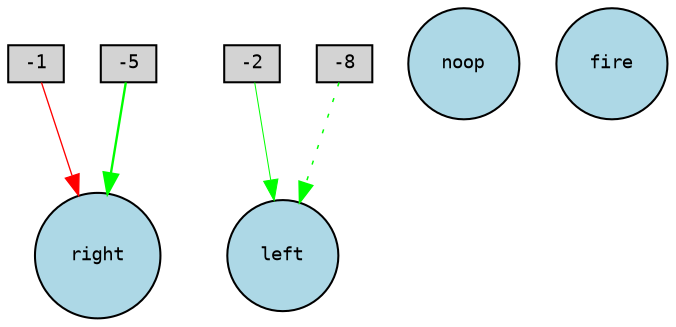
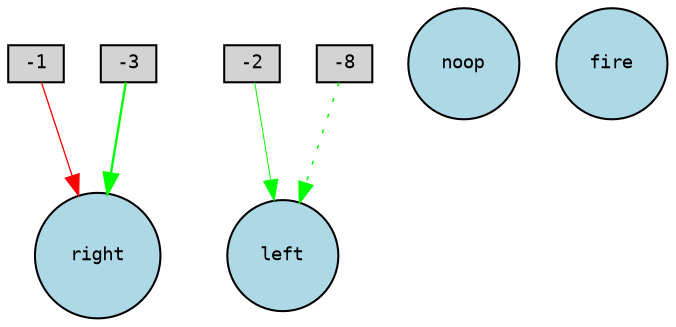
(129, 64) -> (129, 64)
